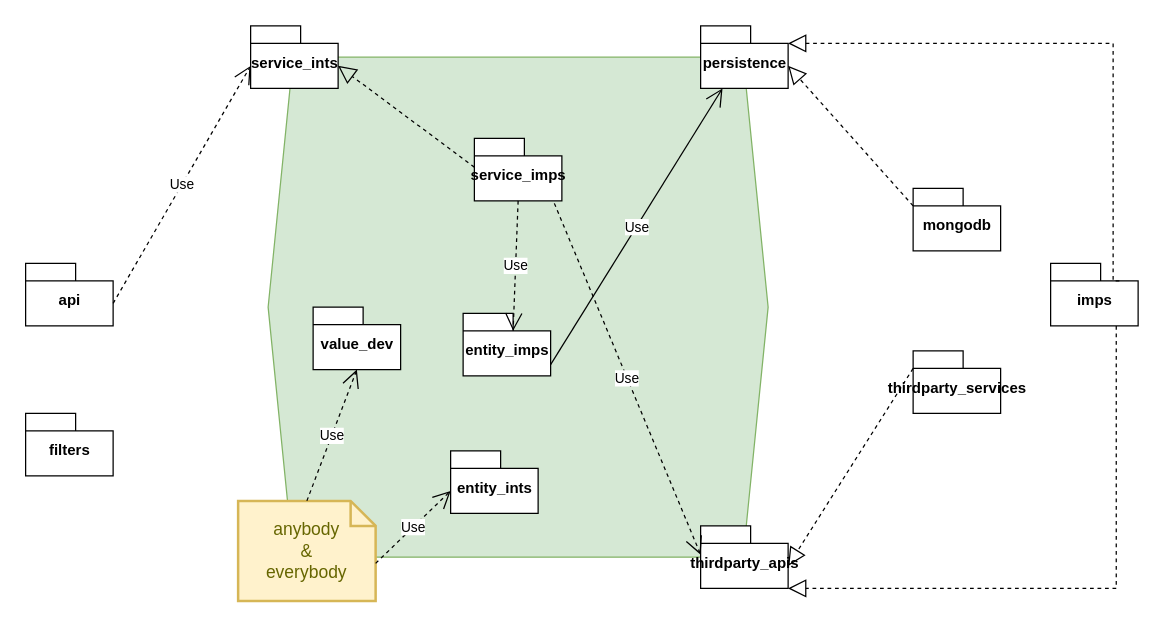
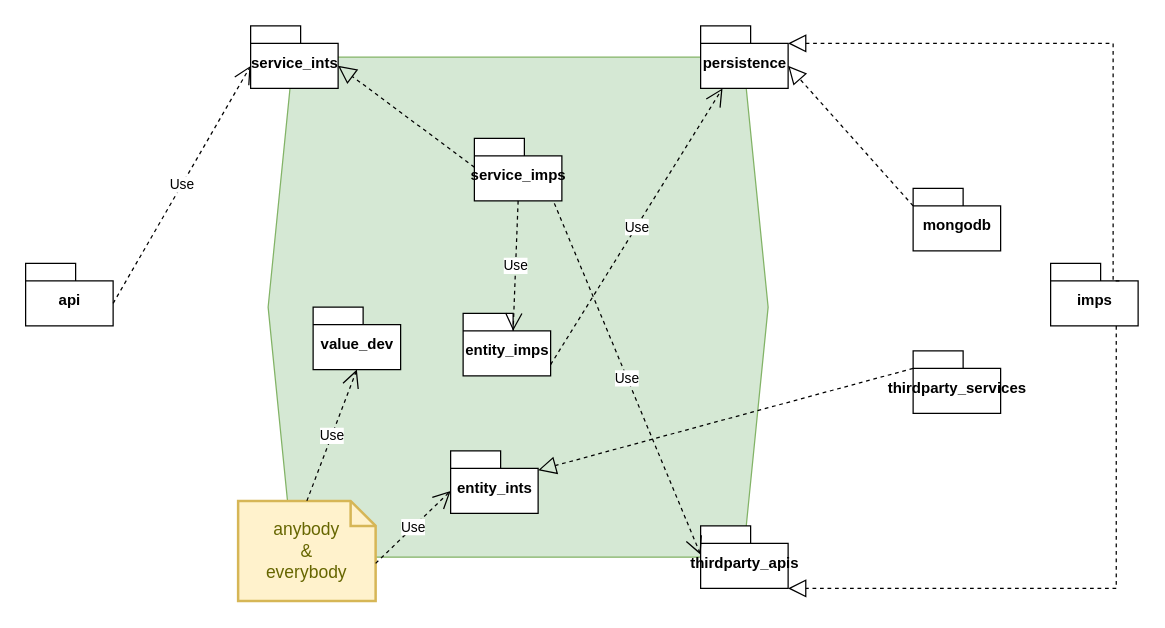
(681, 155) -> (681, 155)
(69, 444) -> none
(848, 471) -> (734, 417)
